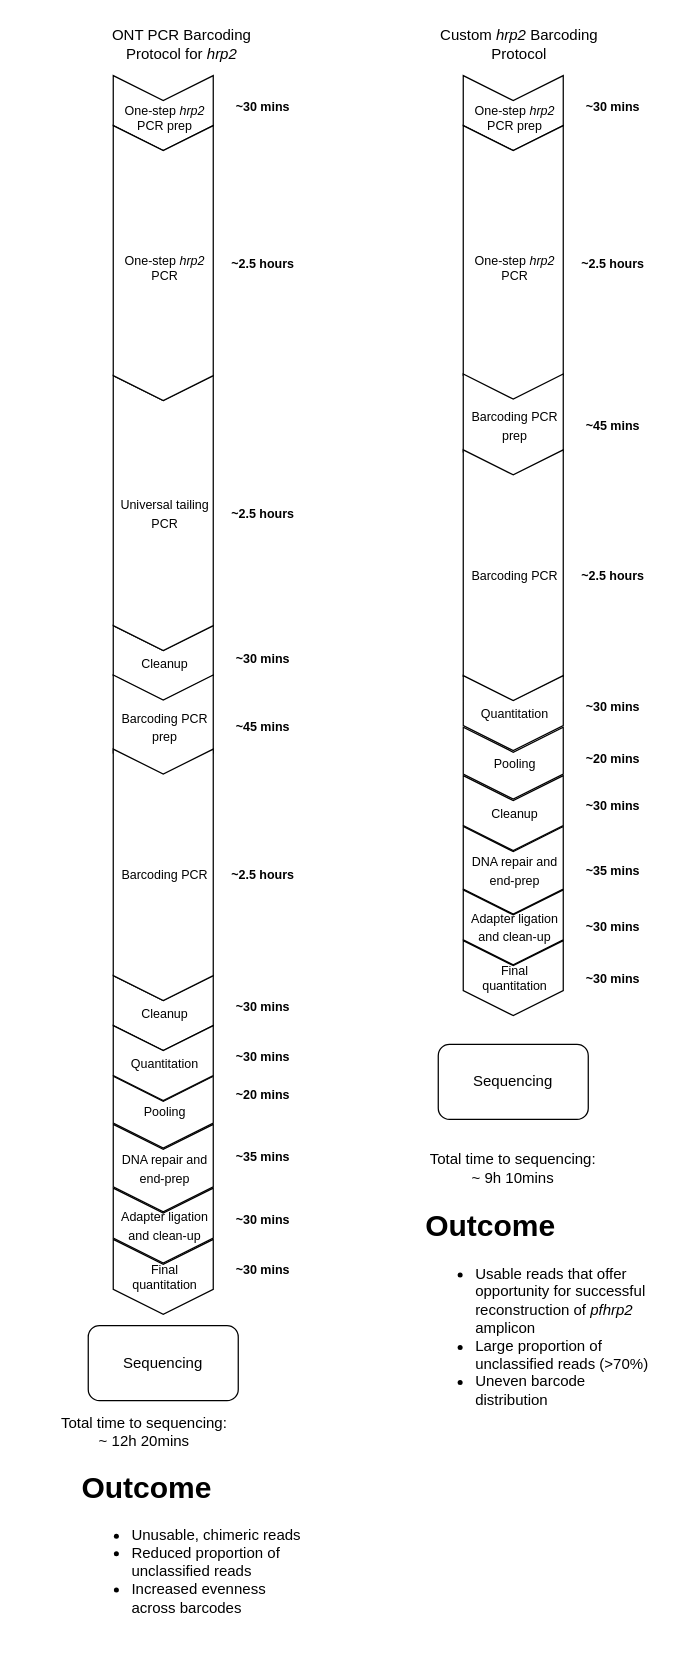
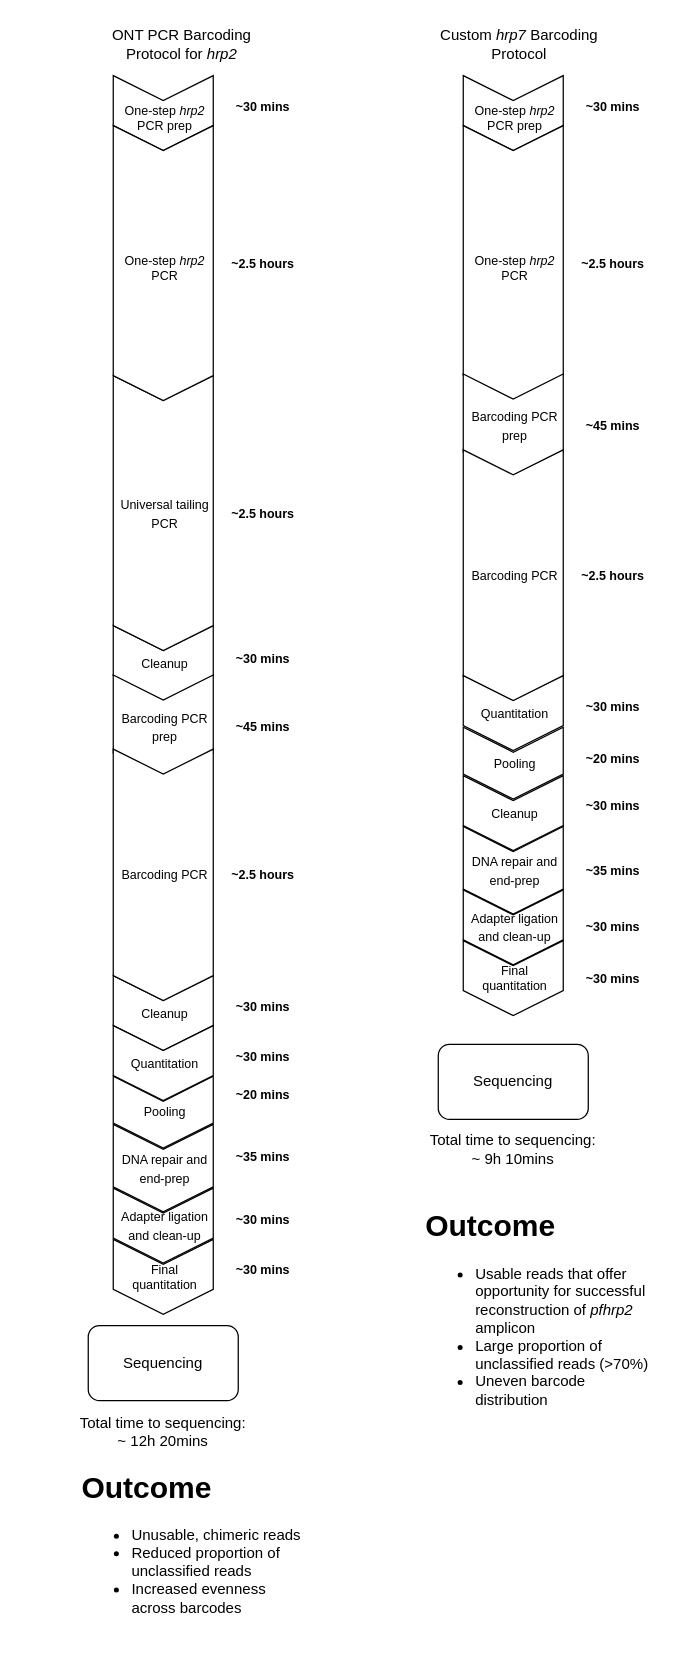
(519, 44) -> (519, 44)
(513, 1168) -> (513, 1149)
(144, 1432) -> (163, 1432)
